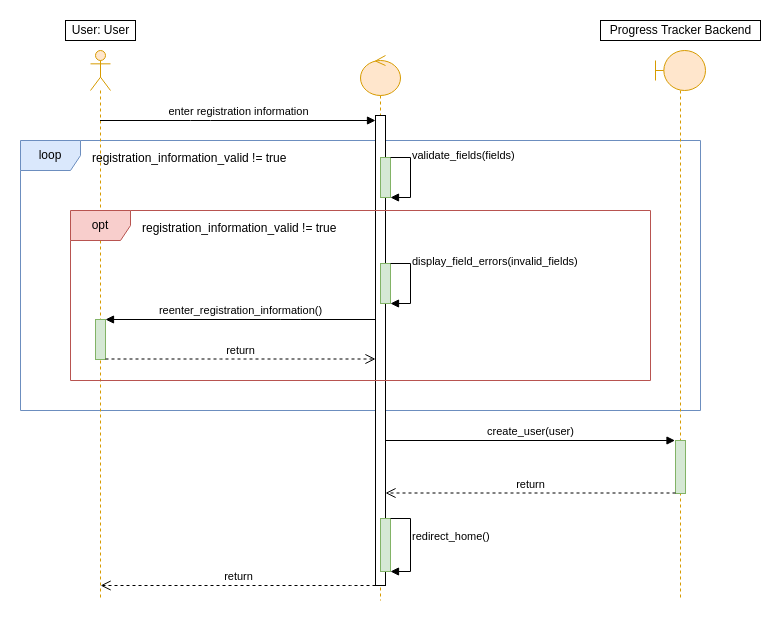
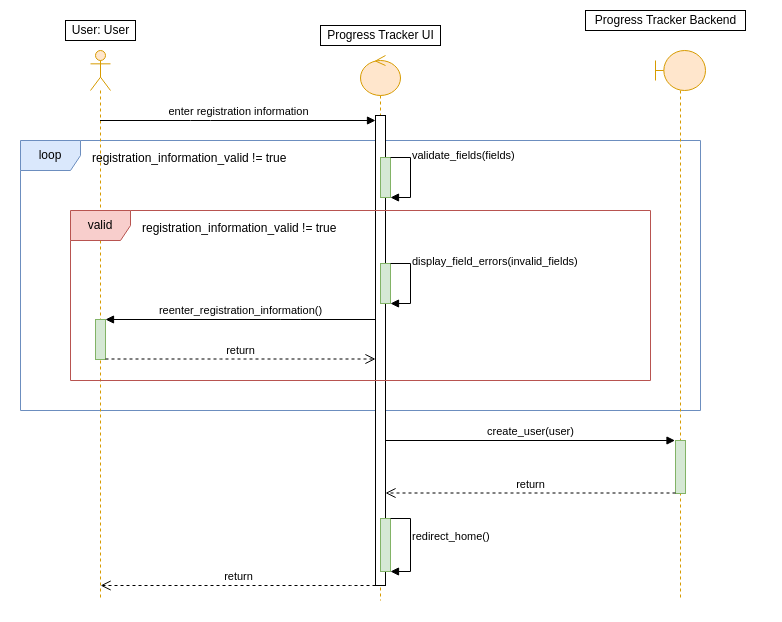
(681, 31) -> (666, 21)
none -> (381, 36)
(101, 226) -> (101, 226)
